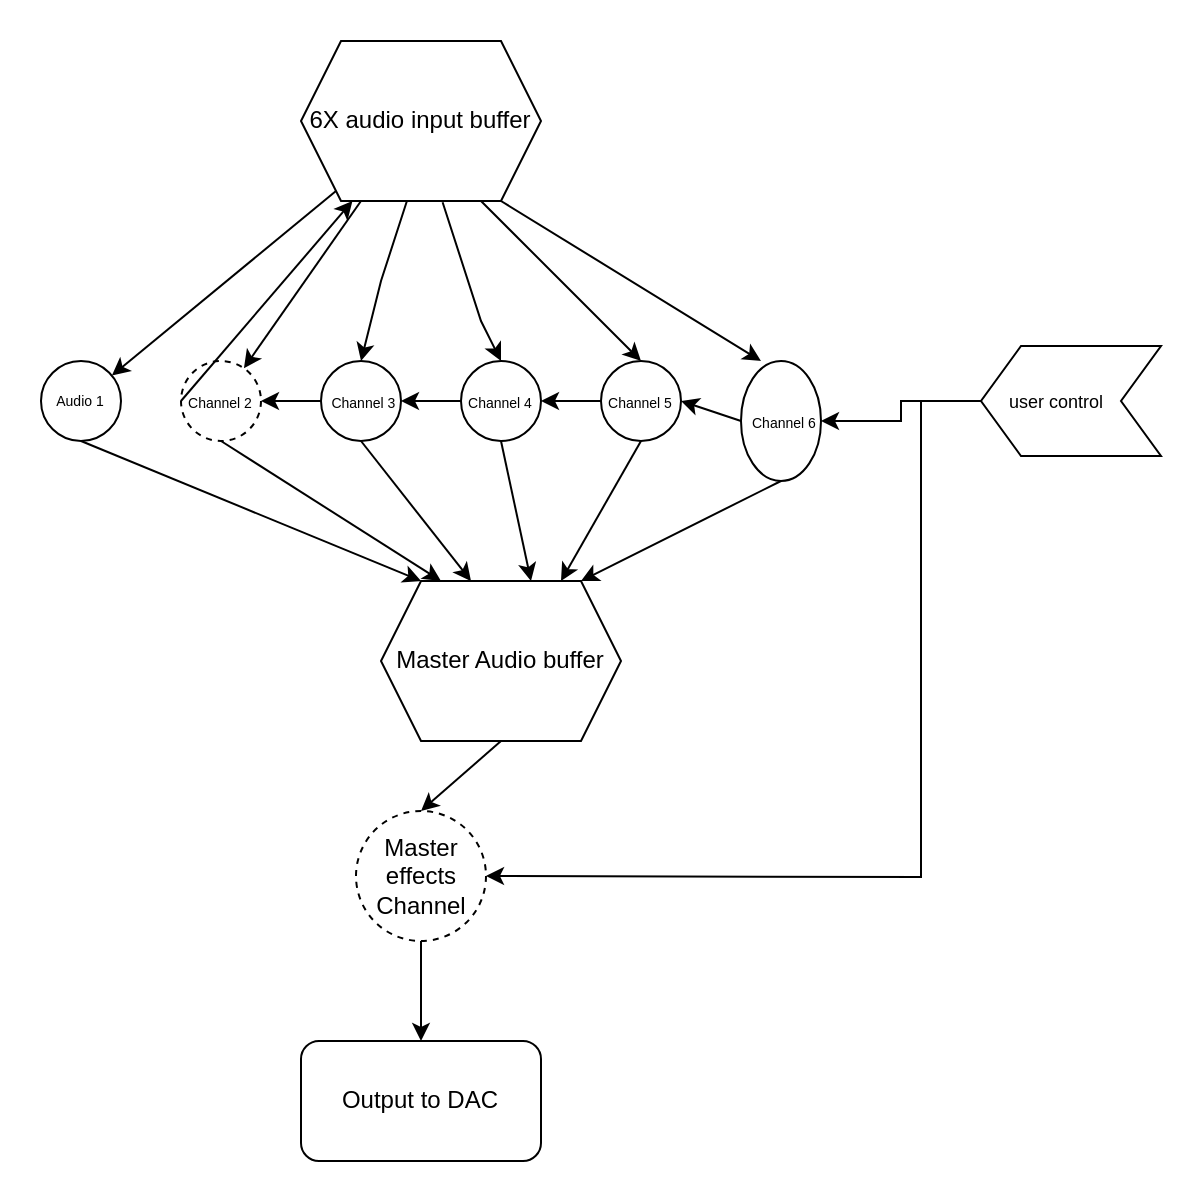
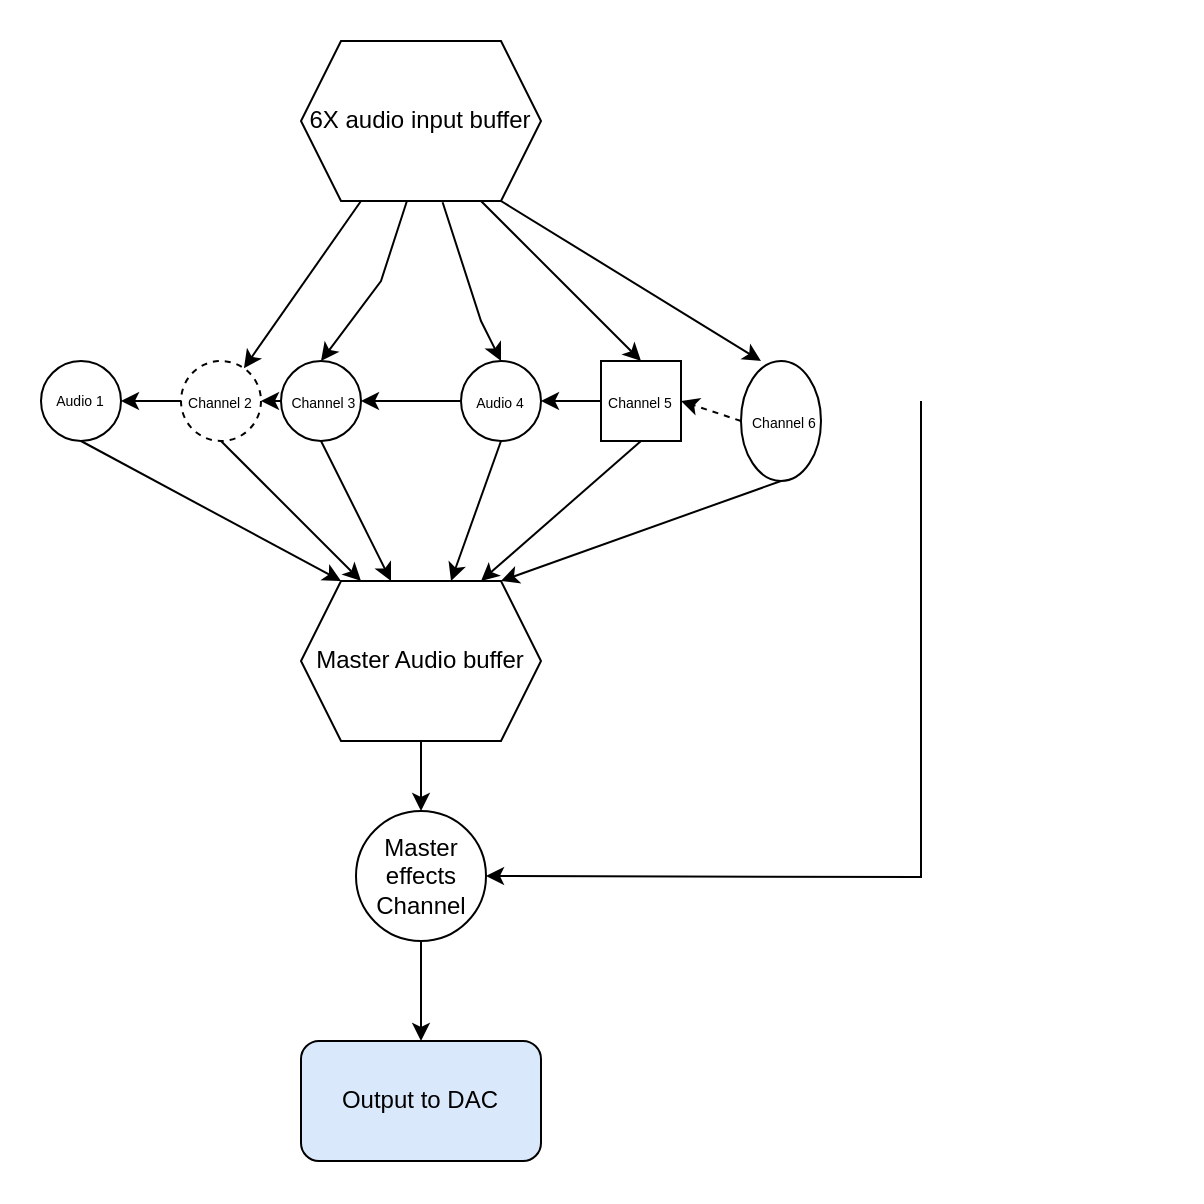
(229, 279) -> none
(263, 306) -> (158, 401)
(361, 401) -> (321, 401)
(501, 401) -> (501, 401)
(641, 401) -> (641, 401)
(1071, 401) -> none
(901, 404) -> none
(716, 413) -> (716, 413)
(501, 661) -> (421, 661)
(421, 876) -> (421, 876)
(421, 1101) -> (421, 1101)
